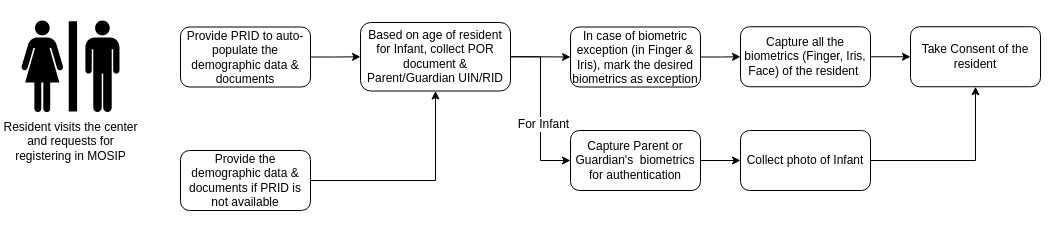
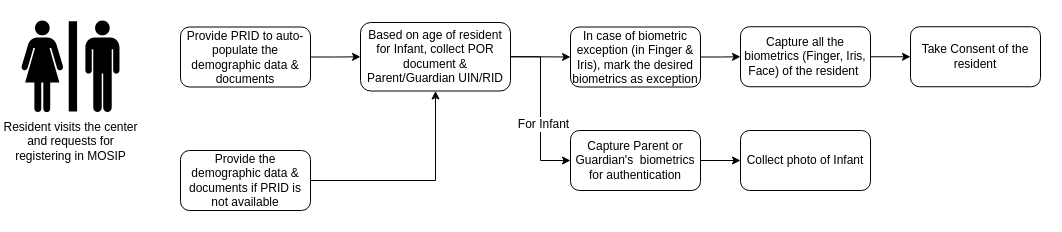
(957, 161) -> none
